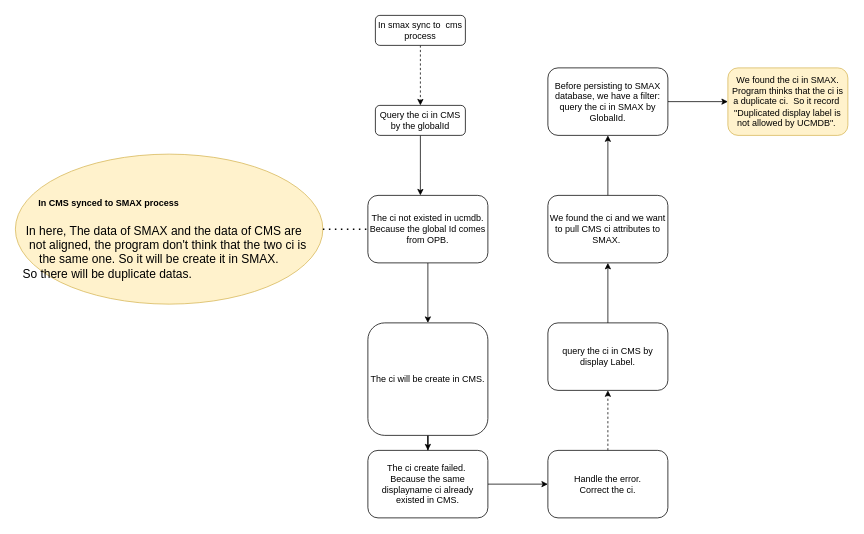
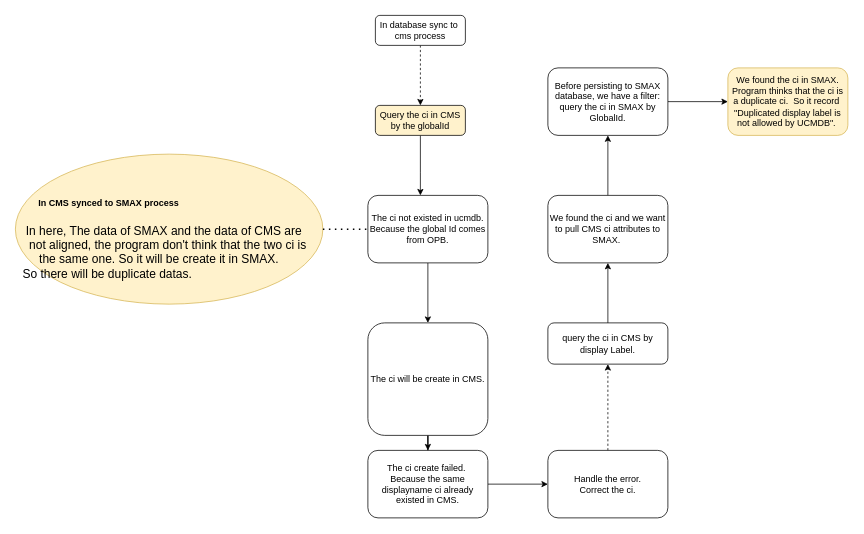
(420, 30) -> (420, 30)
(420, 120) -> (420, 120)
(608, 357) -> (608, 344)
